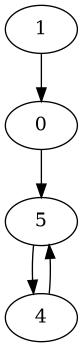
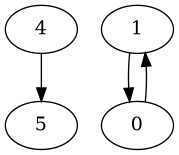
(41, 167) -> (146, 84)
(32, 263) -> none
